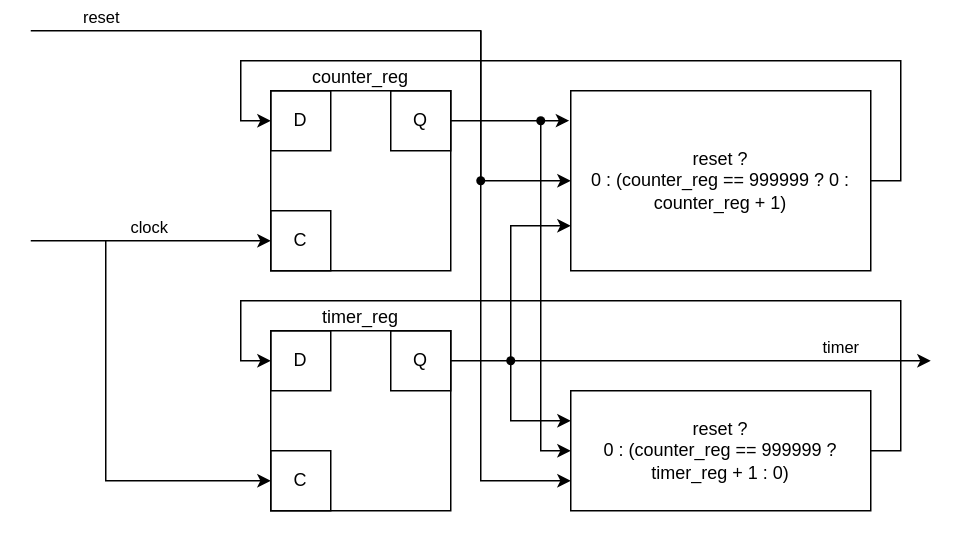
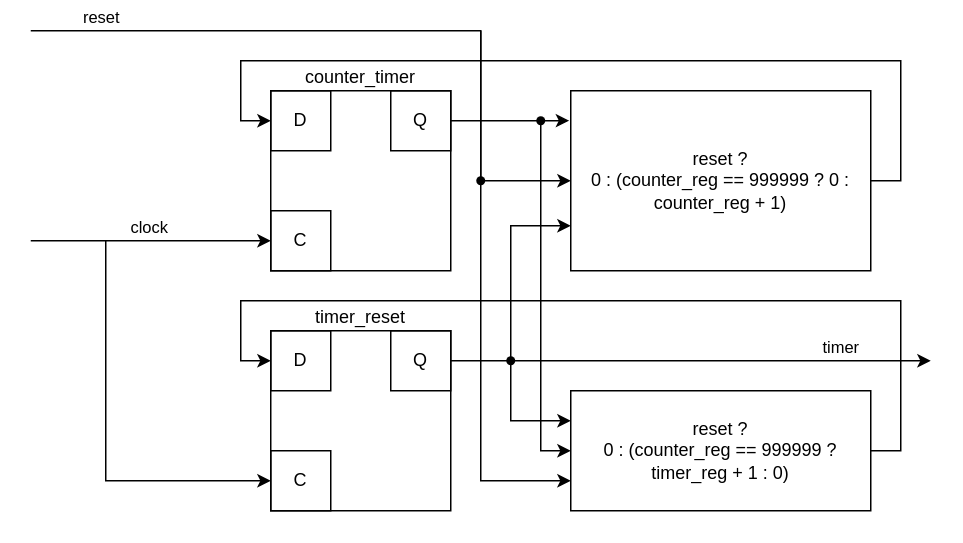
(361, 75) -> (361, 75)
(361, 315) -> (361, 315)
